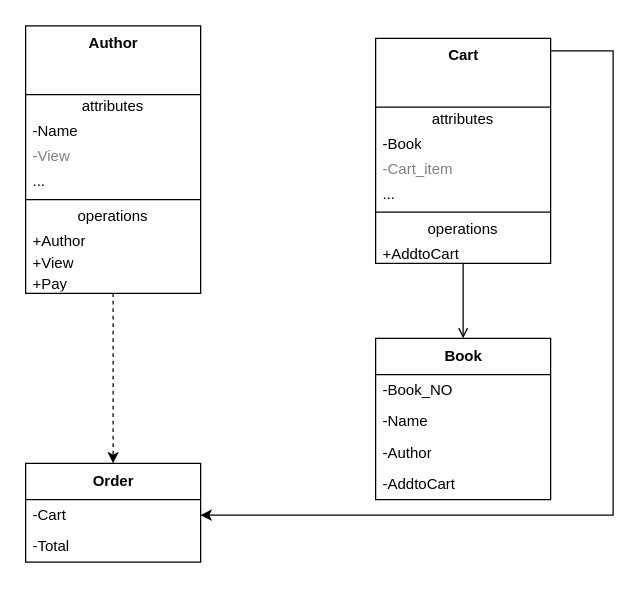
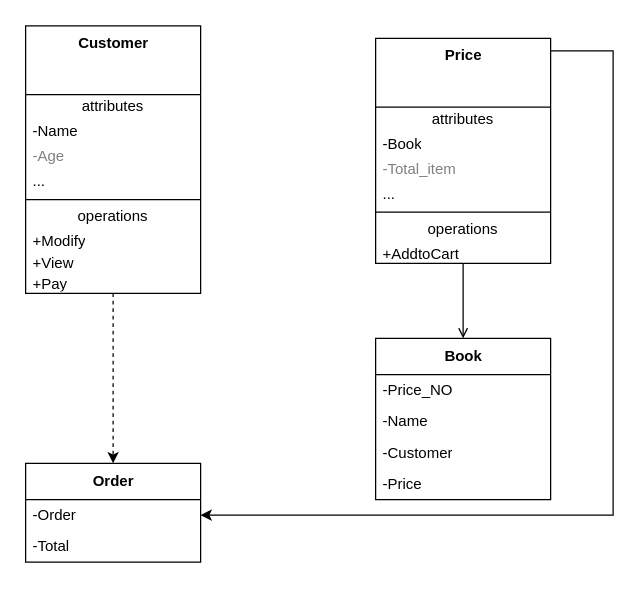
(114, 43) -> (114, 43)
(464, 56) -> (464, 56)
(52, 157) -> (50, 157)
(423, 169) -> (425, 169)
(63, 241) -> (61, 241)
(417, 391) -> (419, 391)
(413, 453) -> (421, 453)
(425, 484) -> (406, 484)
(54, 516) -> (58, 516)
